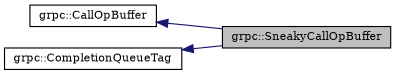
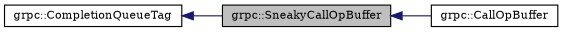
(195, 26) -> (417, 16)
